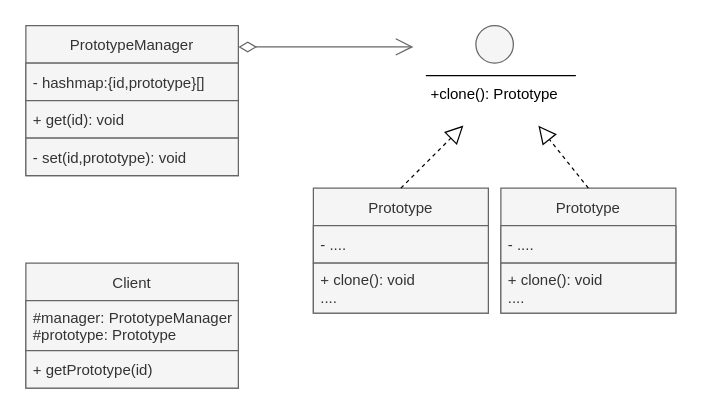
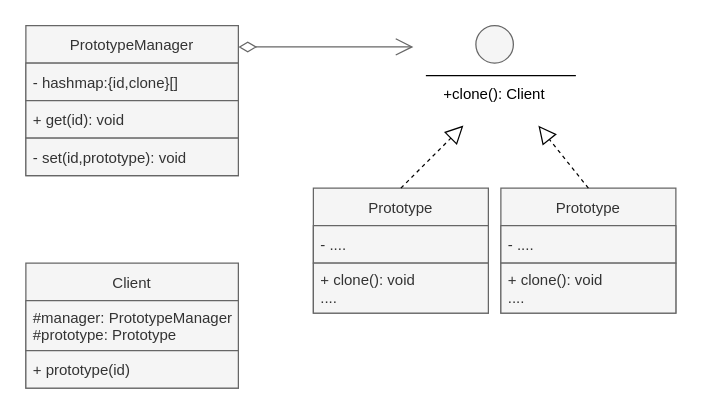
(134, 83) -> (115, 83)
(494, 94) -> (494, 94)
(104, 370) -> (92, 370)
